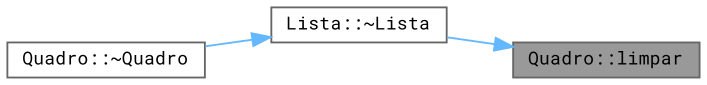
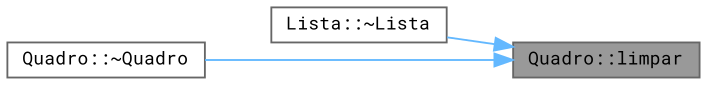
(229, 43) -> (350, 60)
